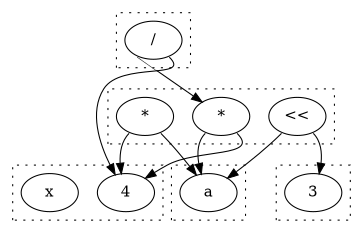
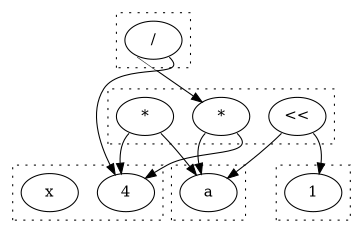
(313, 193) -> (313, 193)
